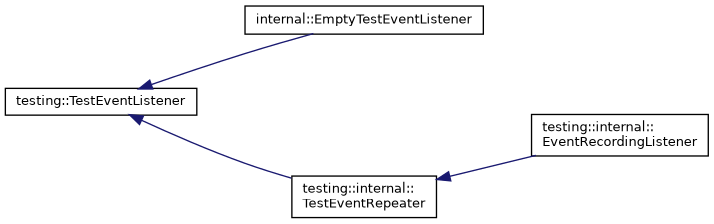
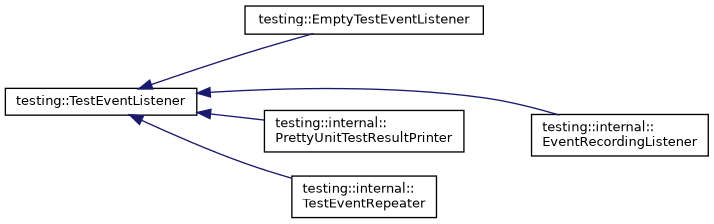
(364, 20) -> (364, 20)
none -> (364, 131)
(493, 166) -> (386, 90)
